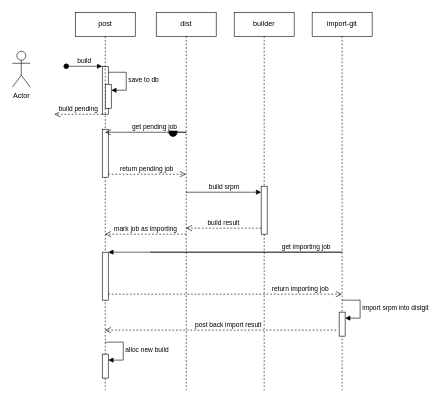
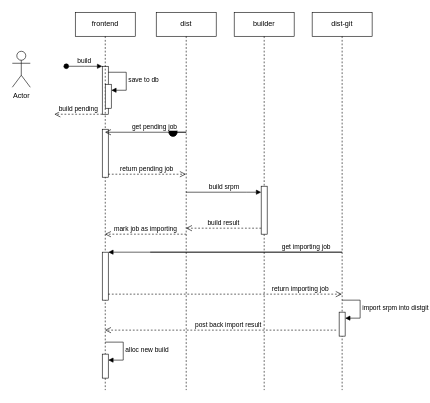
(105, 24) -> (105, 24)
(342, 24) -> (342, 24)
